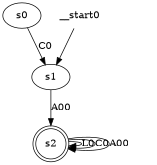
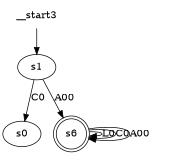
(80, 16) -> (37, 16)
(35, 43) -> (30, 97)
(51, 144) -> (71, 134)
